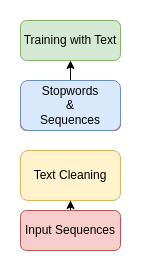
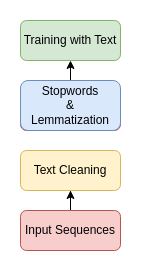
(71, 106) -> (71, 106)
(71, 176) -> (71, 171)
